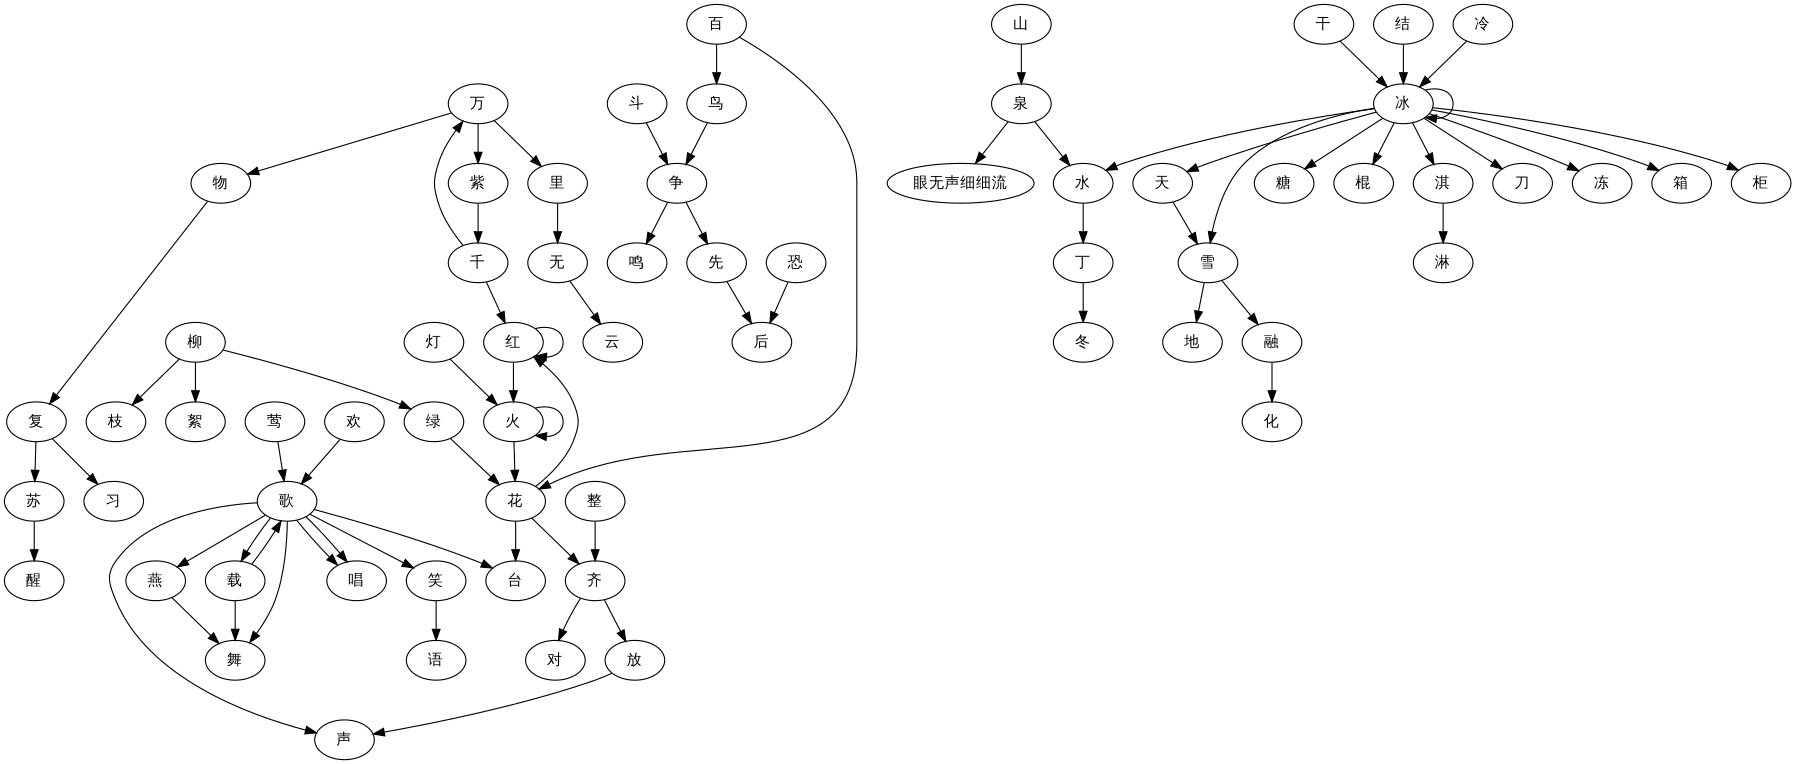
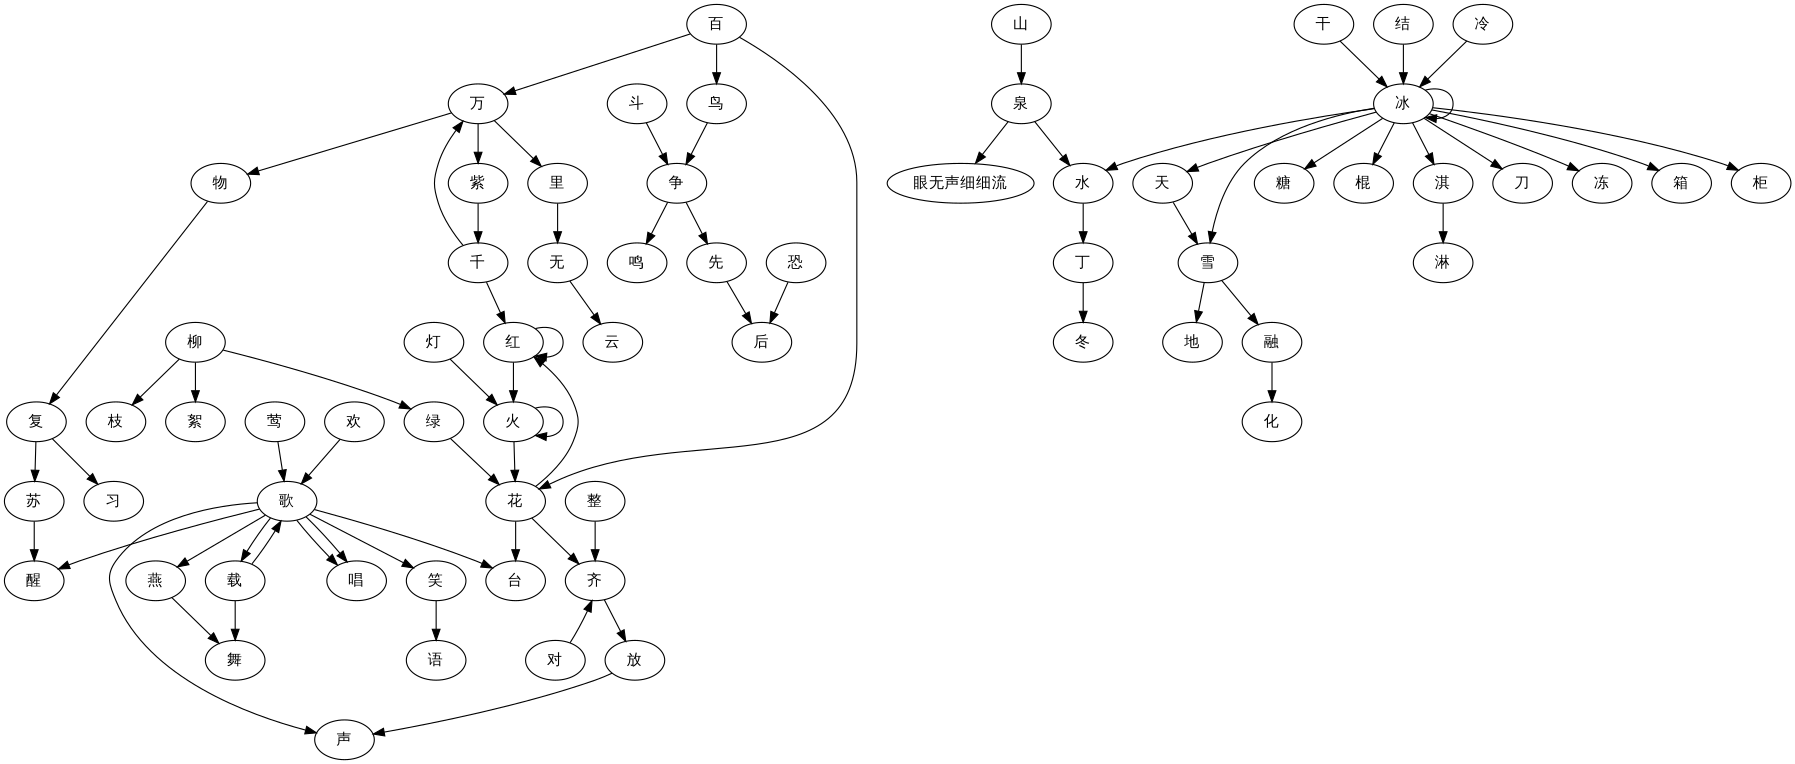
none -> (603, 62)
(281, 580) -> (164, 535)
(571, 614) -> (579, 627)
